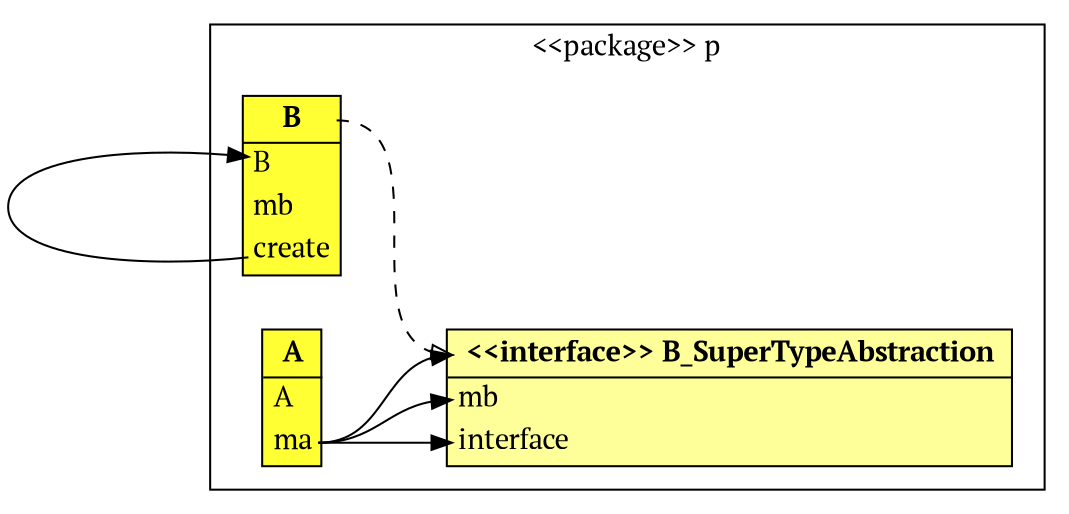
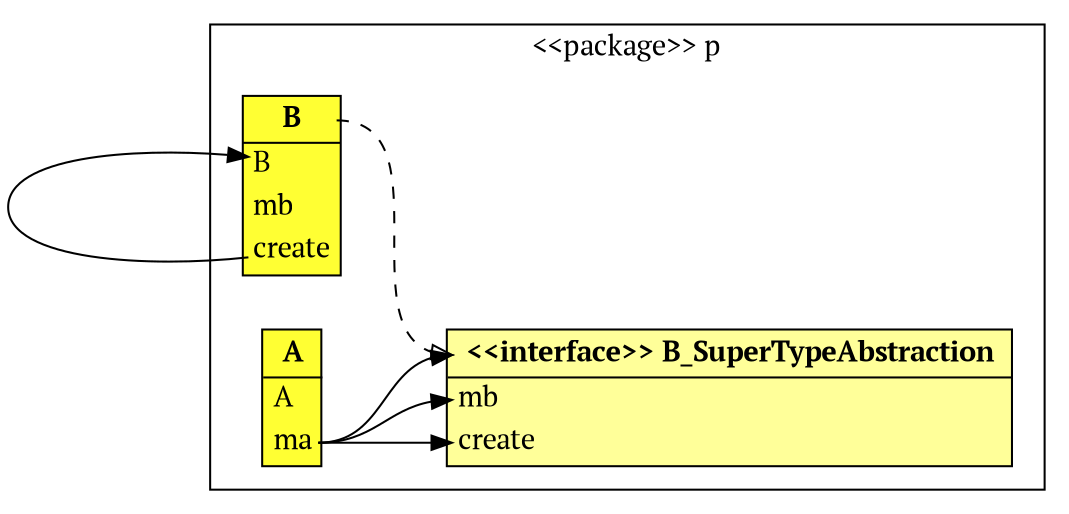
(514, 441) -> (497, 441)
